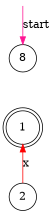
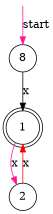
none -> (23, 87)
none -> (11, 160)
